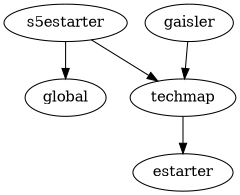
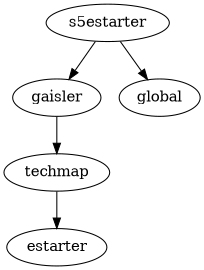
(120, 58) -> (85, 56)
